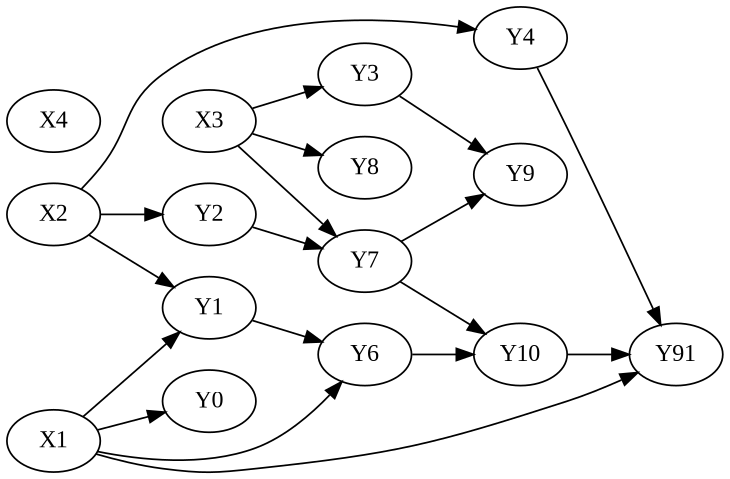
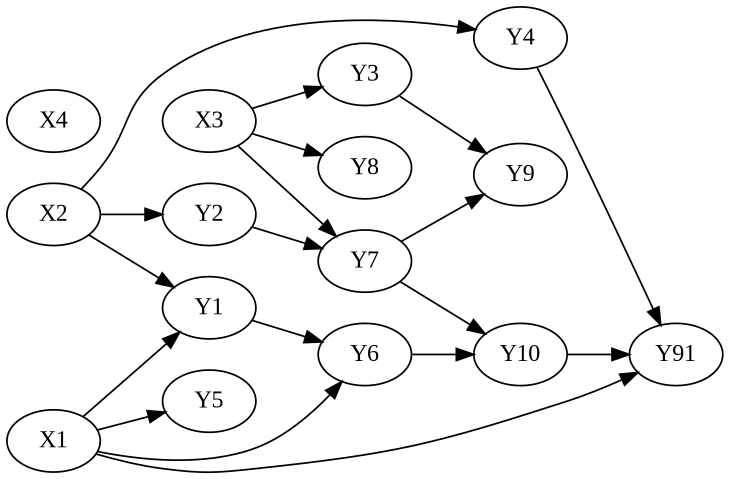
(209, 401) -> (209, 401)
